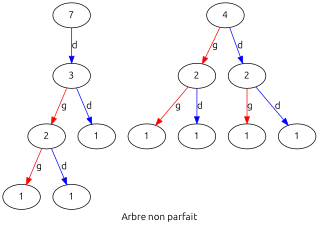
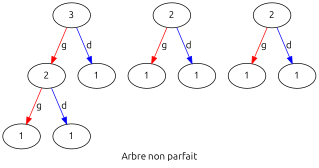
(72, 15) -> none
(225, 15) -> none
